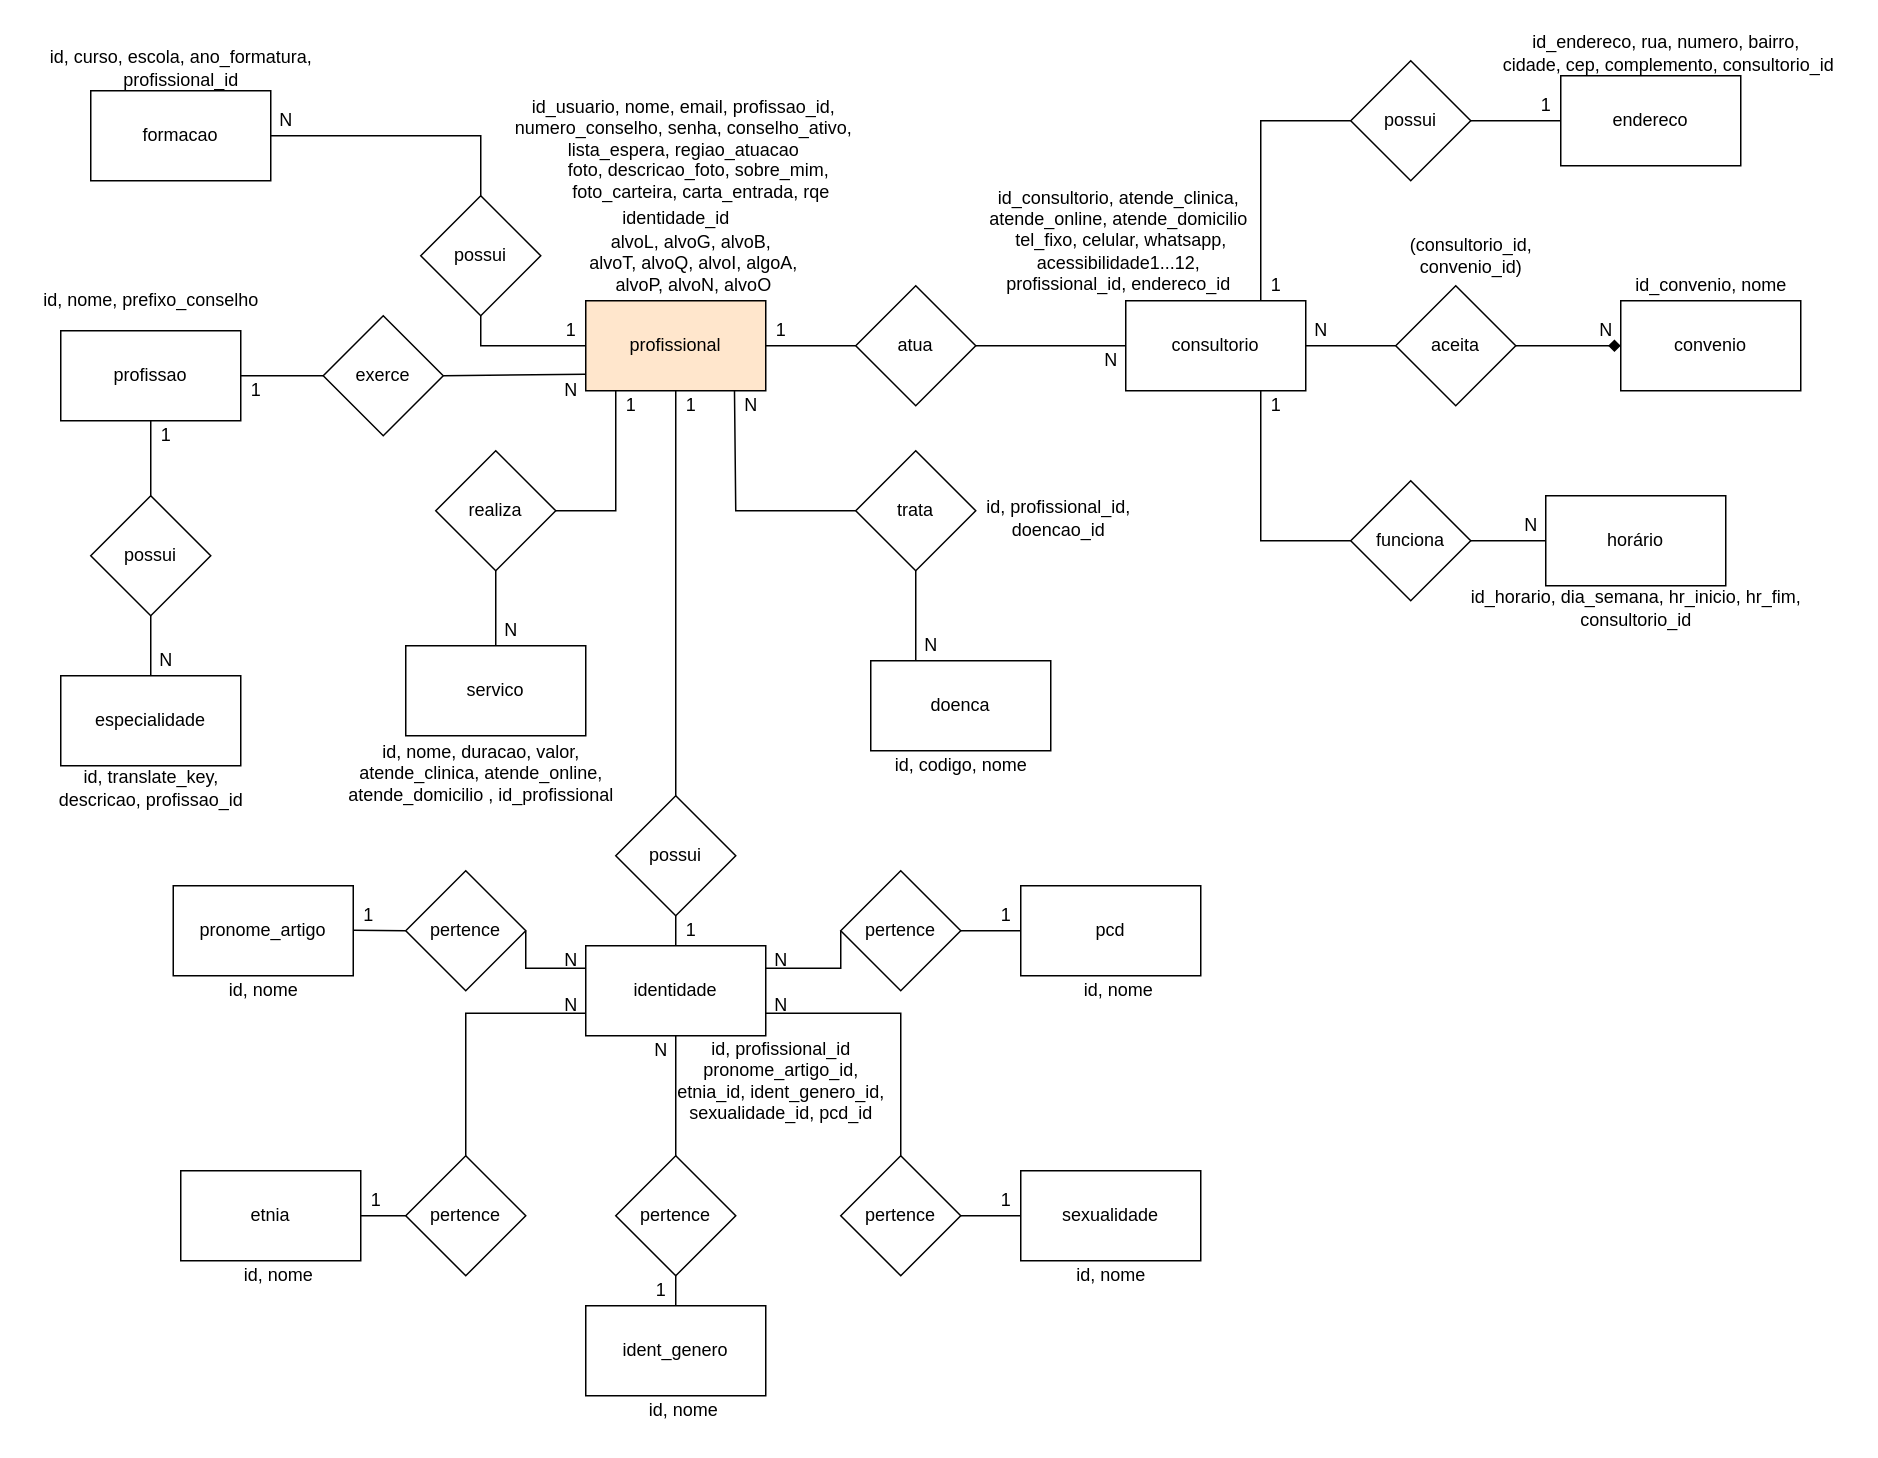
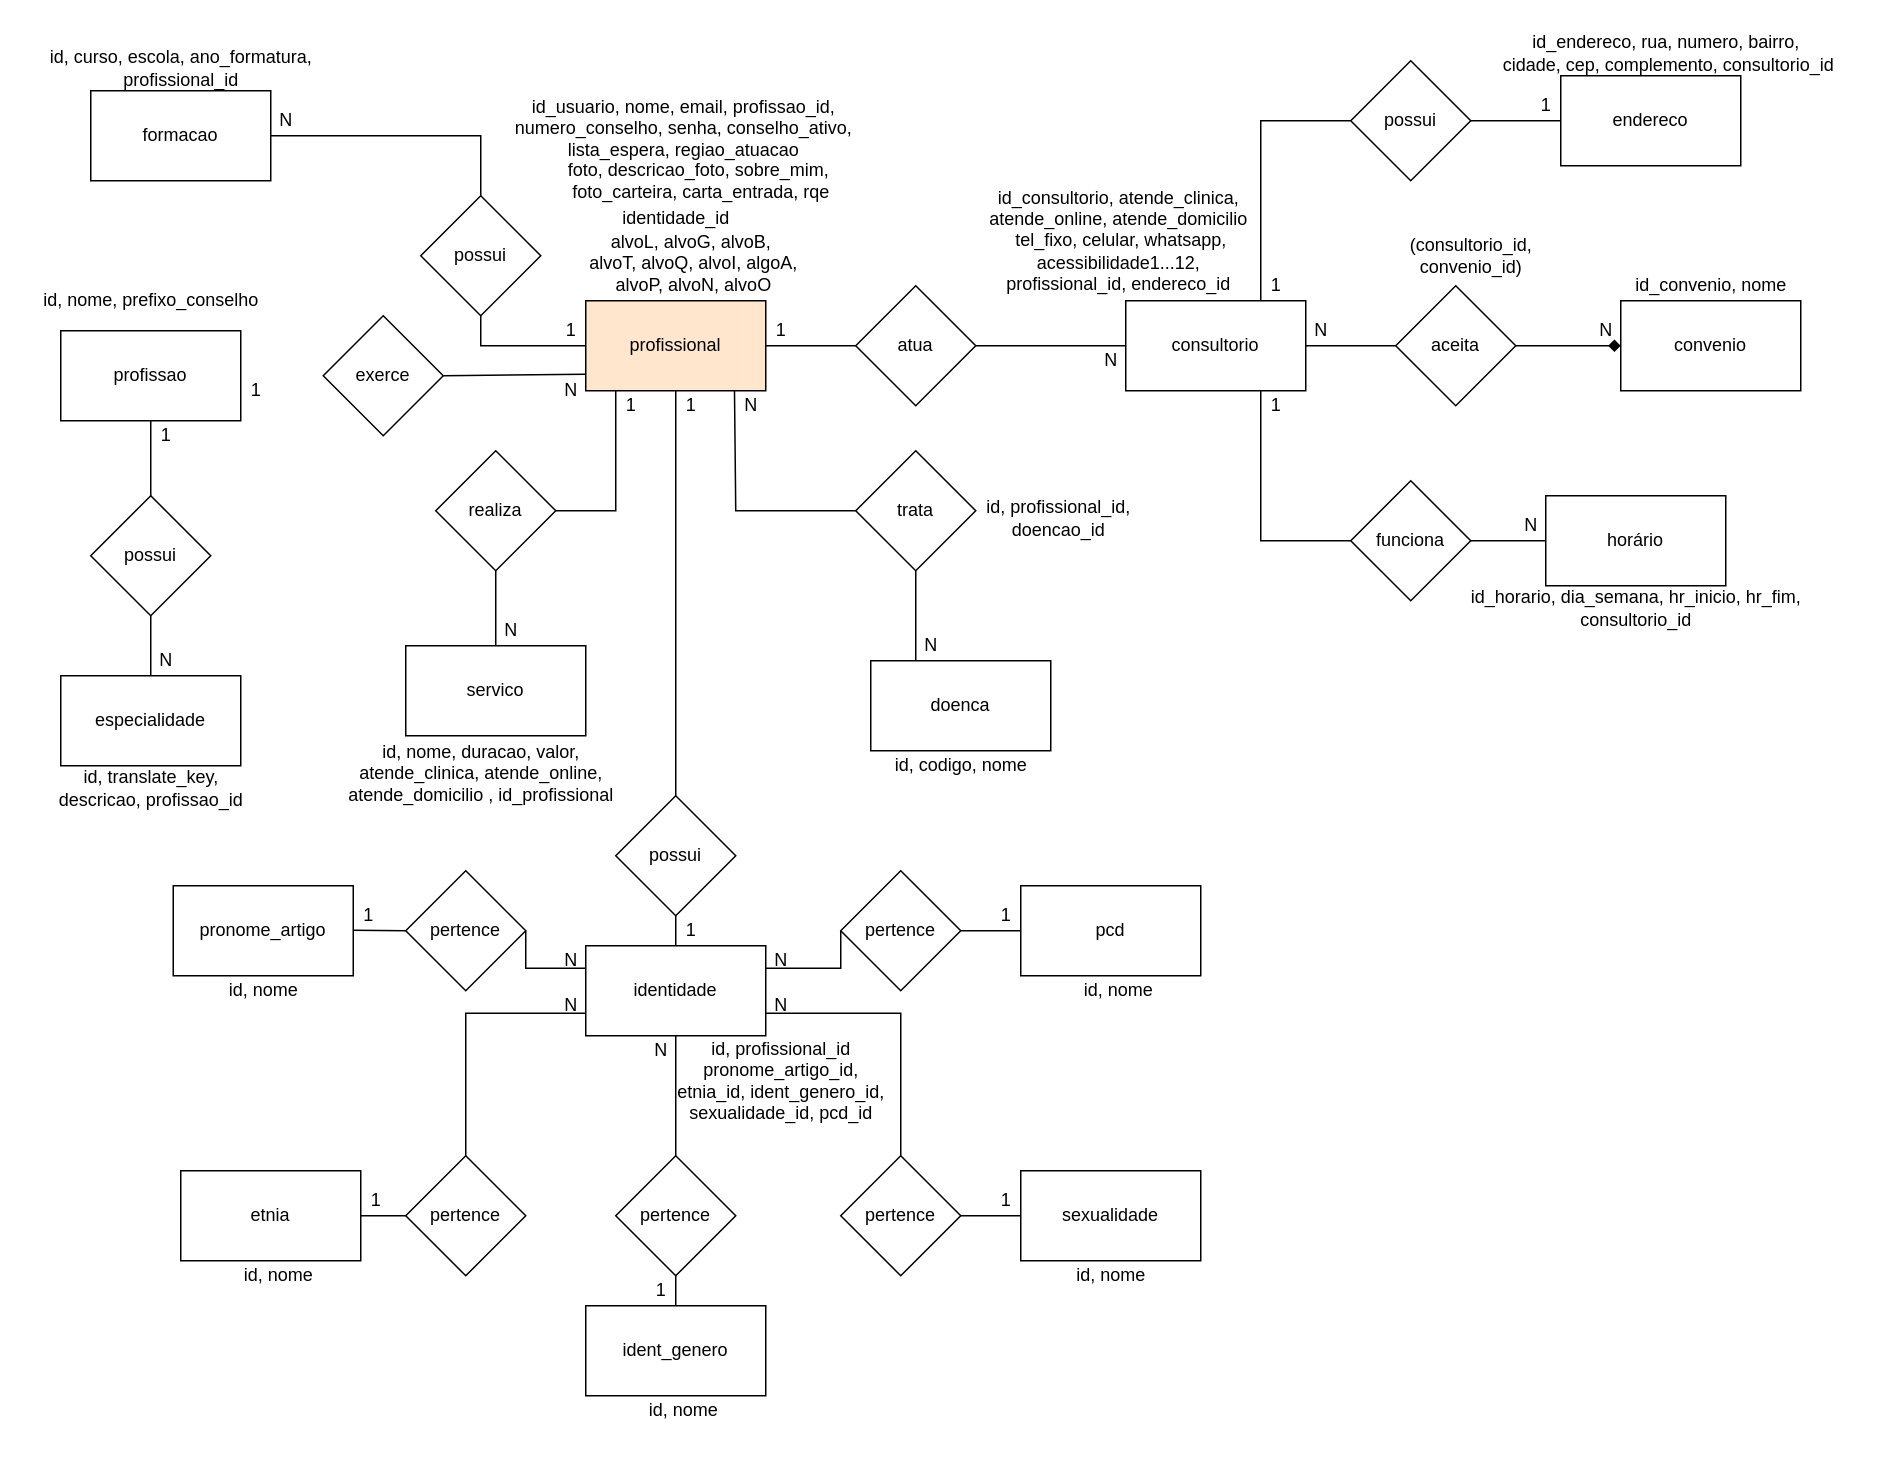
(282, 376) -> none
